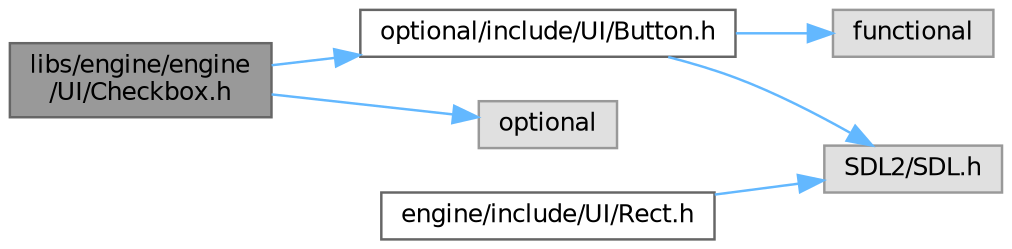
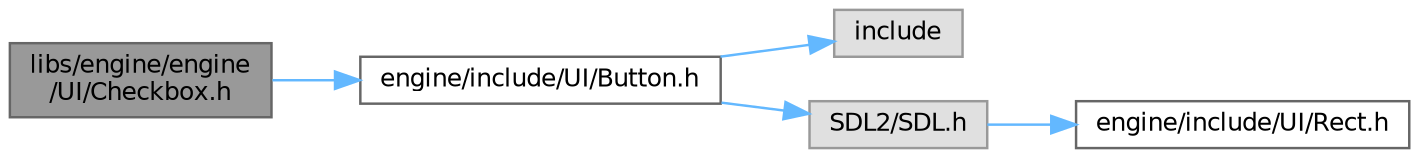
(548, 33) -> (541, 80)
(913, 33) -> (898, 33)
(548, 125) -> none
(757, 189) -> (1019, 125)
